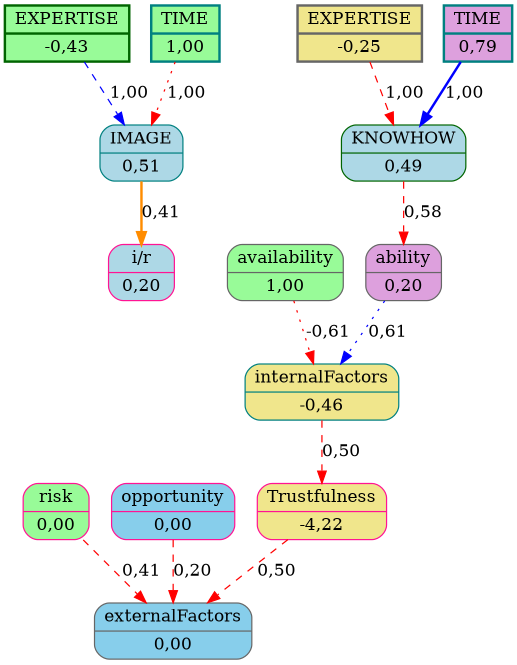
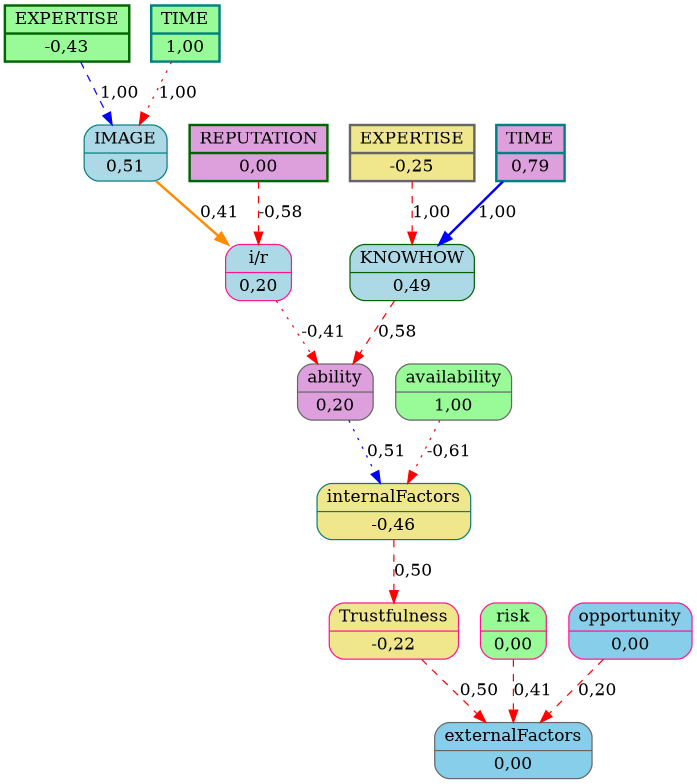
none -> (259, 153)
none -> (294, 327)
(388, 332) -> (387, 452)
(322, 525) -> (394, 644)
